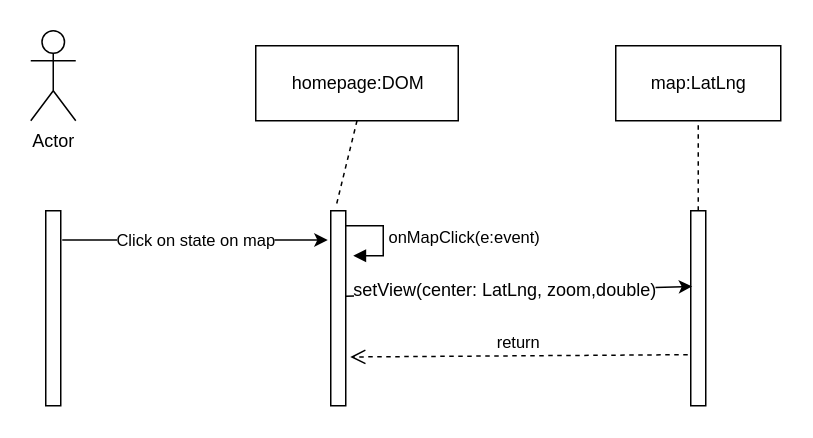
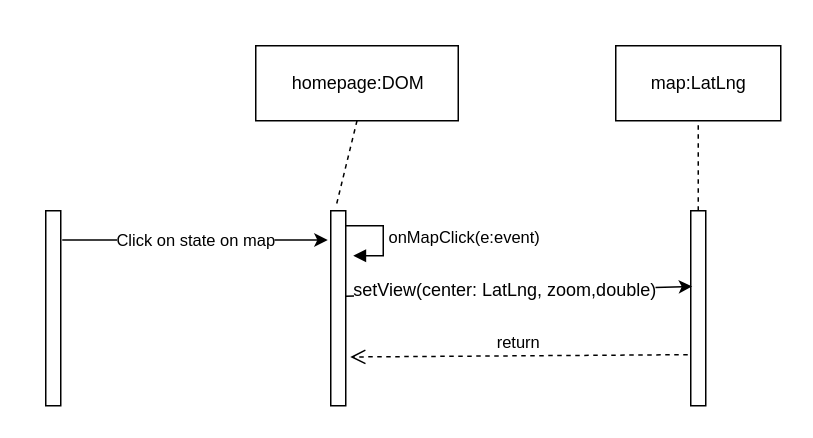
(53, 76) -> none
